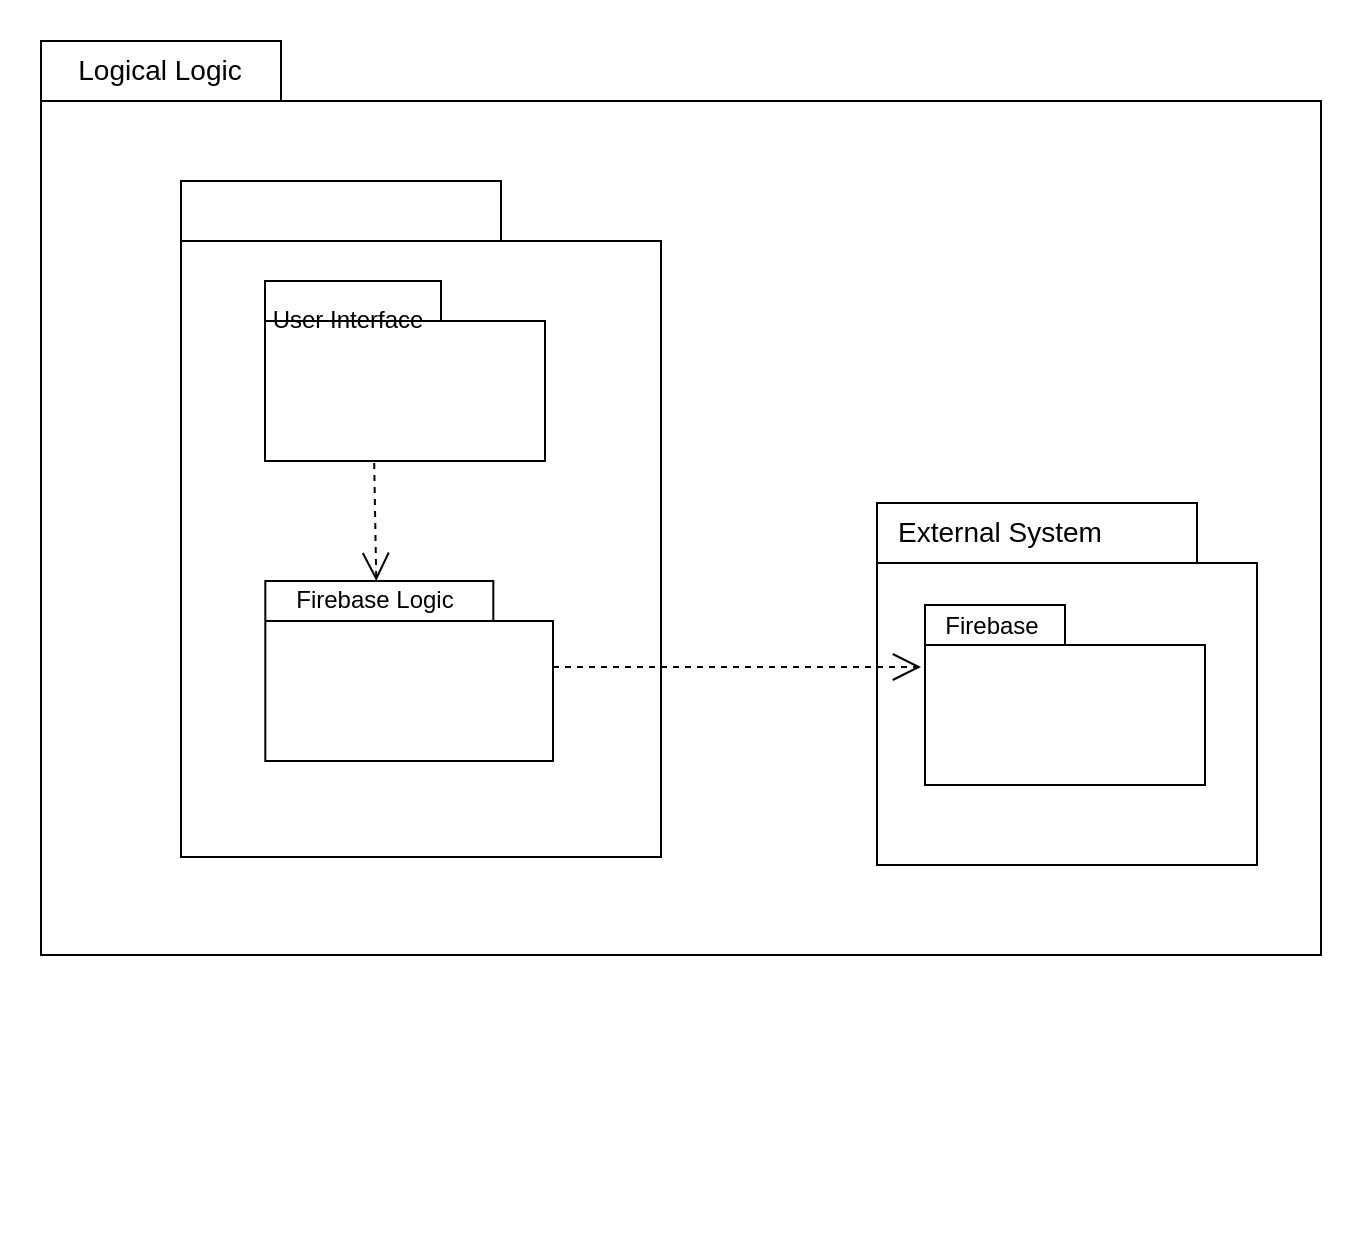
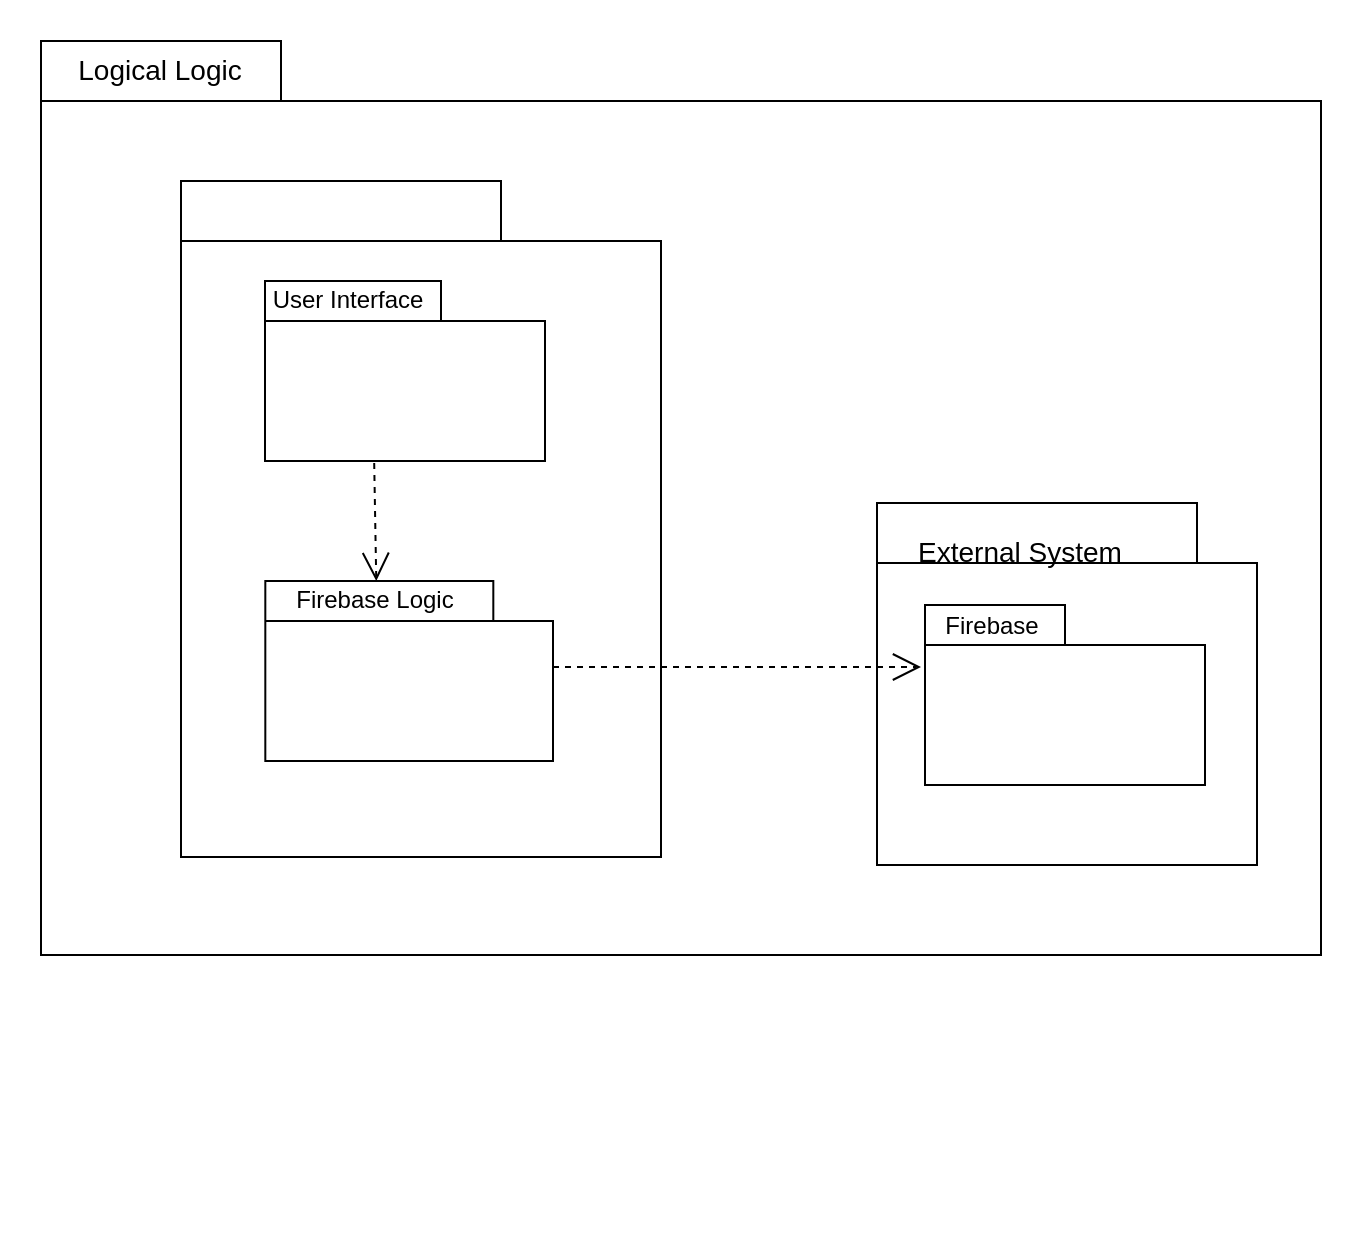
(349, 321) -> (349, 301)
(1001, 533) -> (1021, 553)
